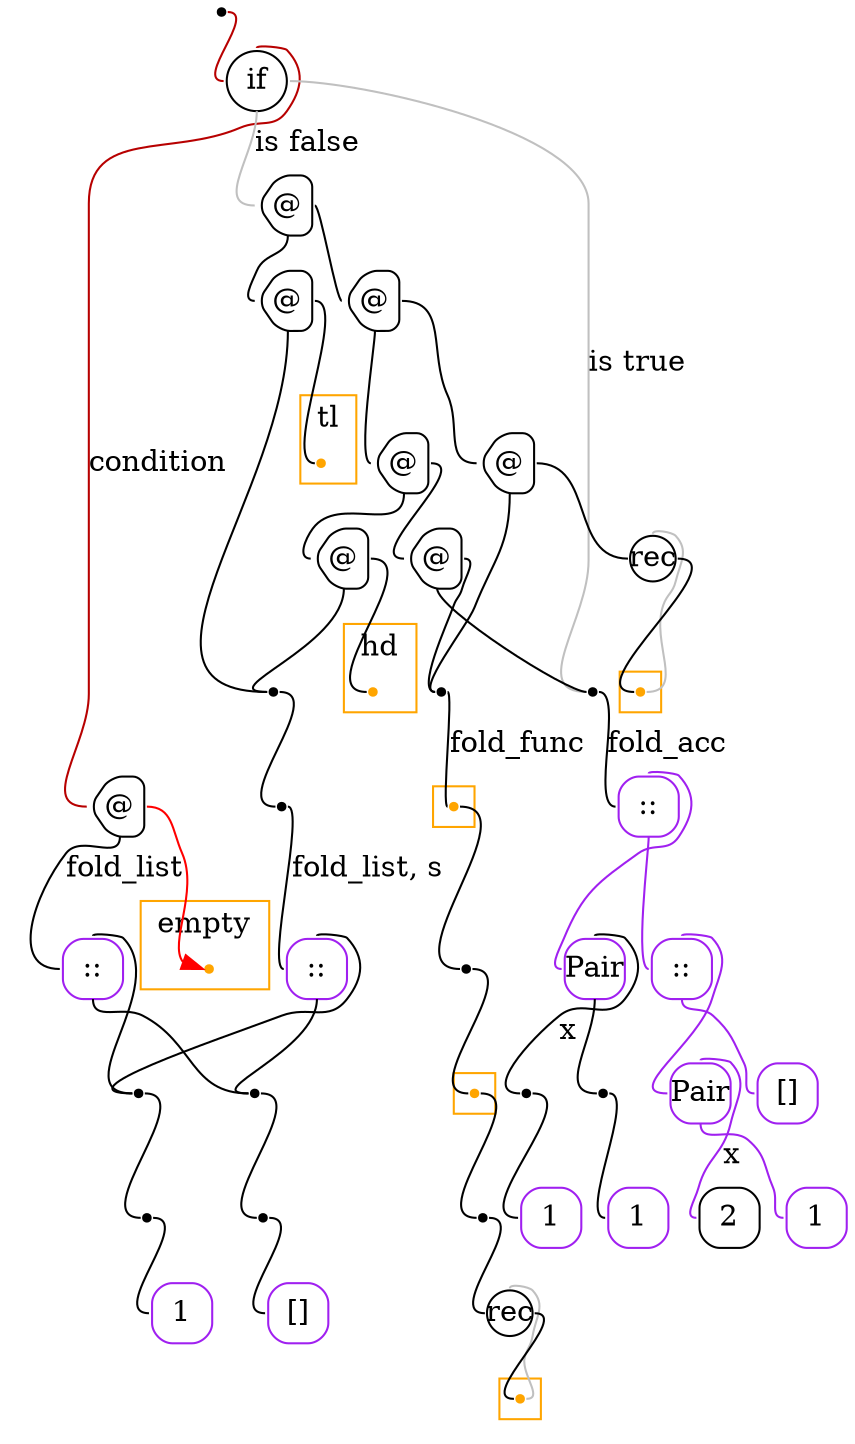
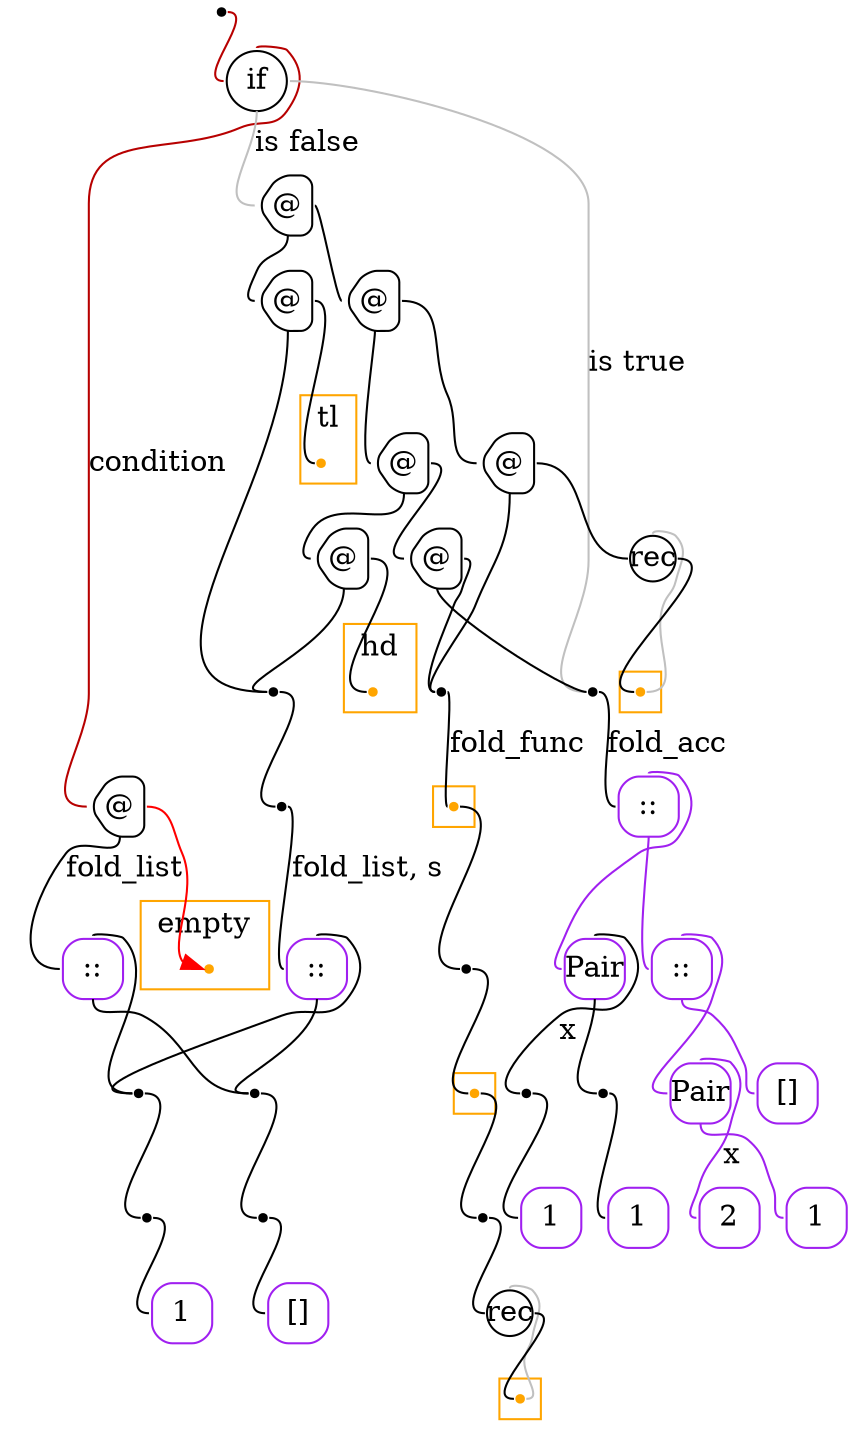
(730, 1218) -> (730, 1218)
